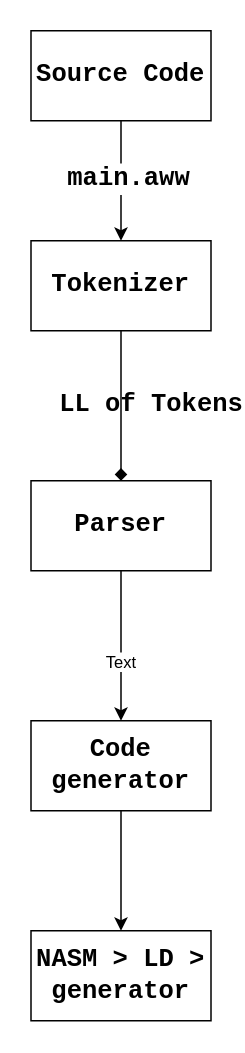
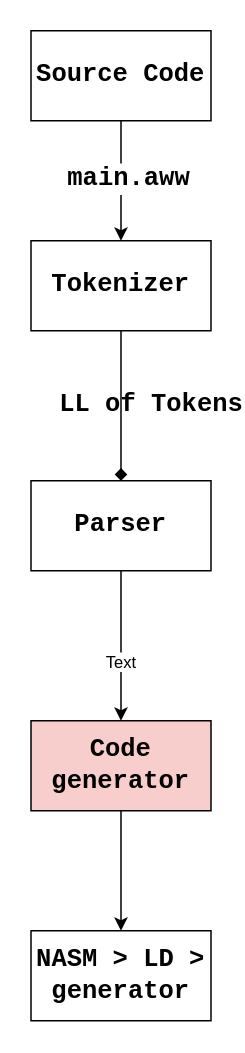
(121, 766) -> (121, 766)
